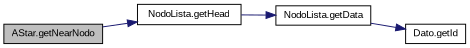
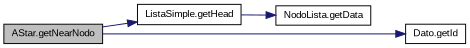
(189, 15) -> (189, 15)
(383, 25) -> (249, 34)
